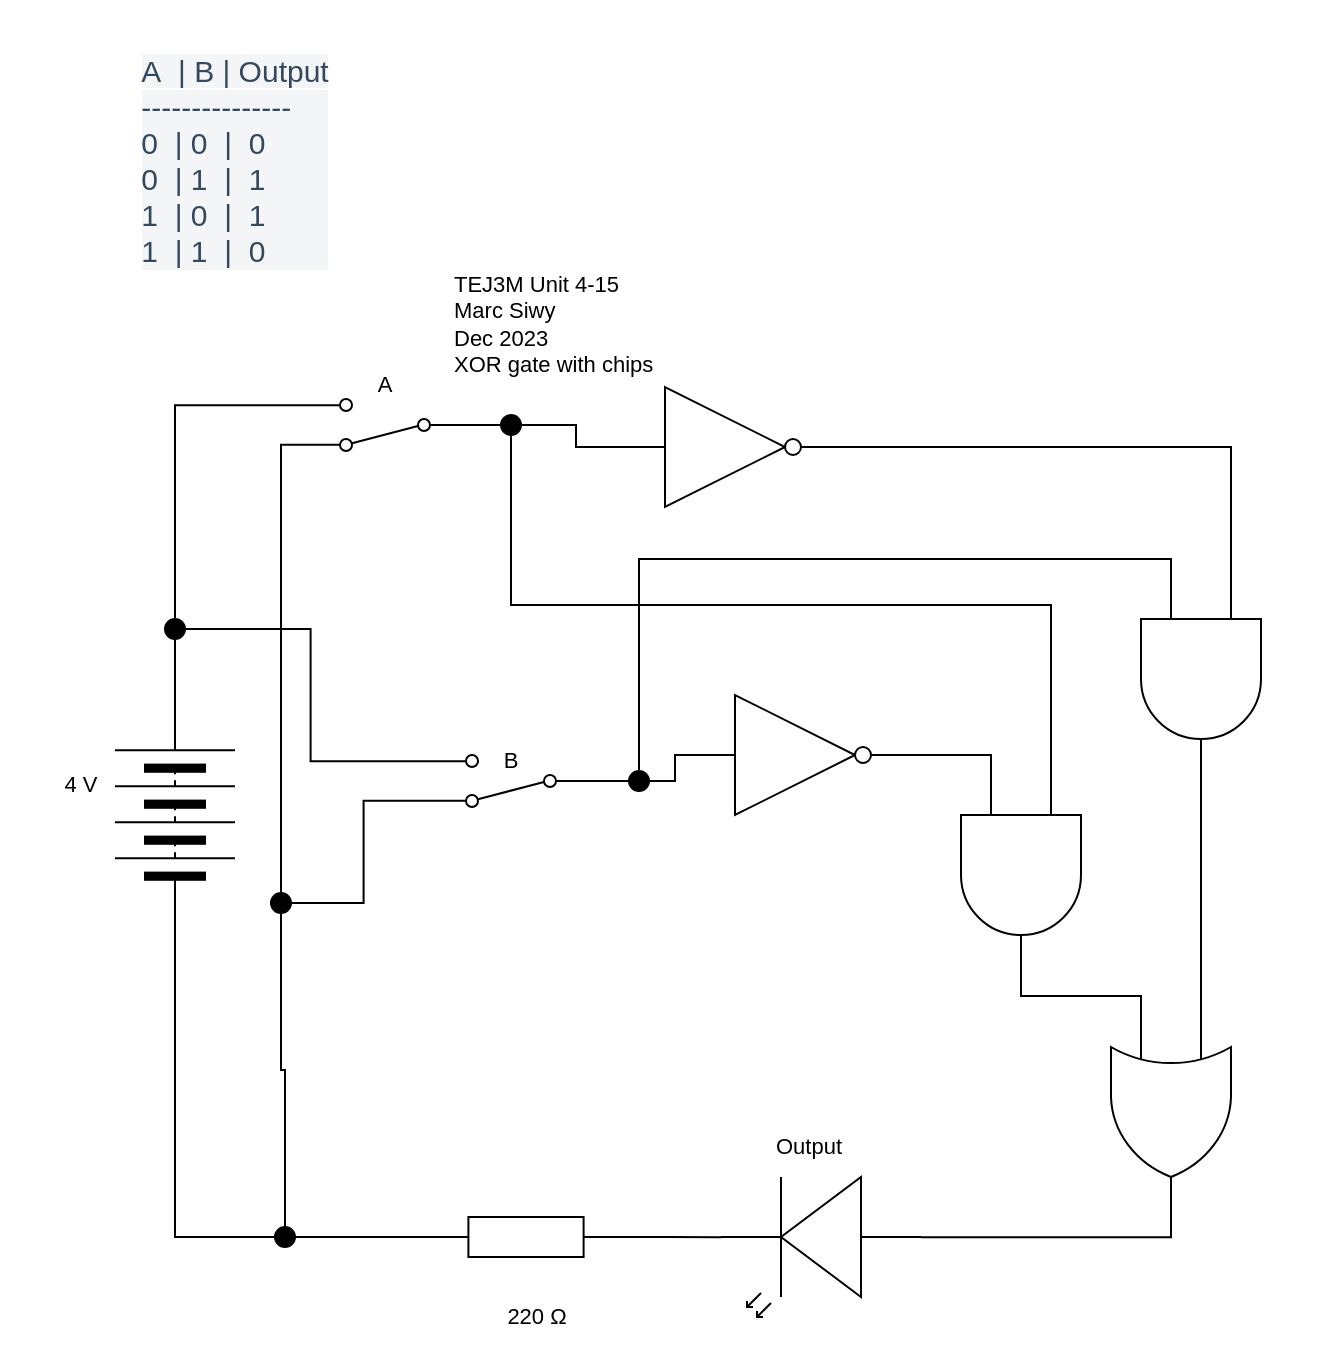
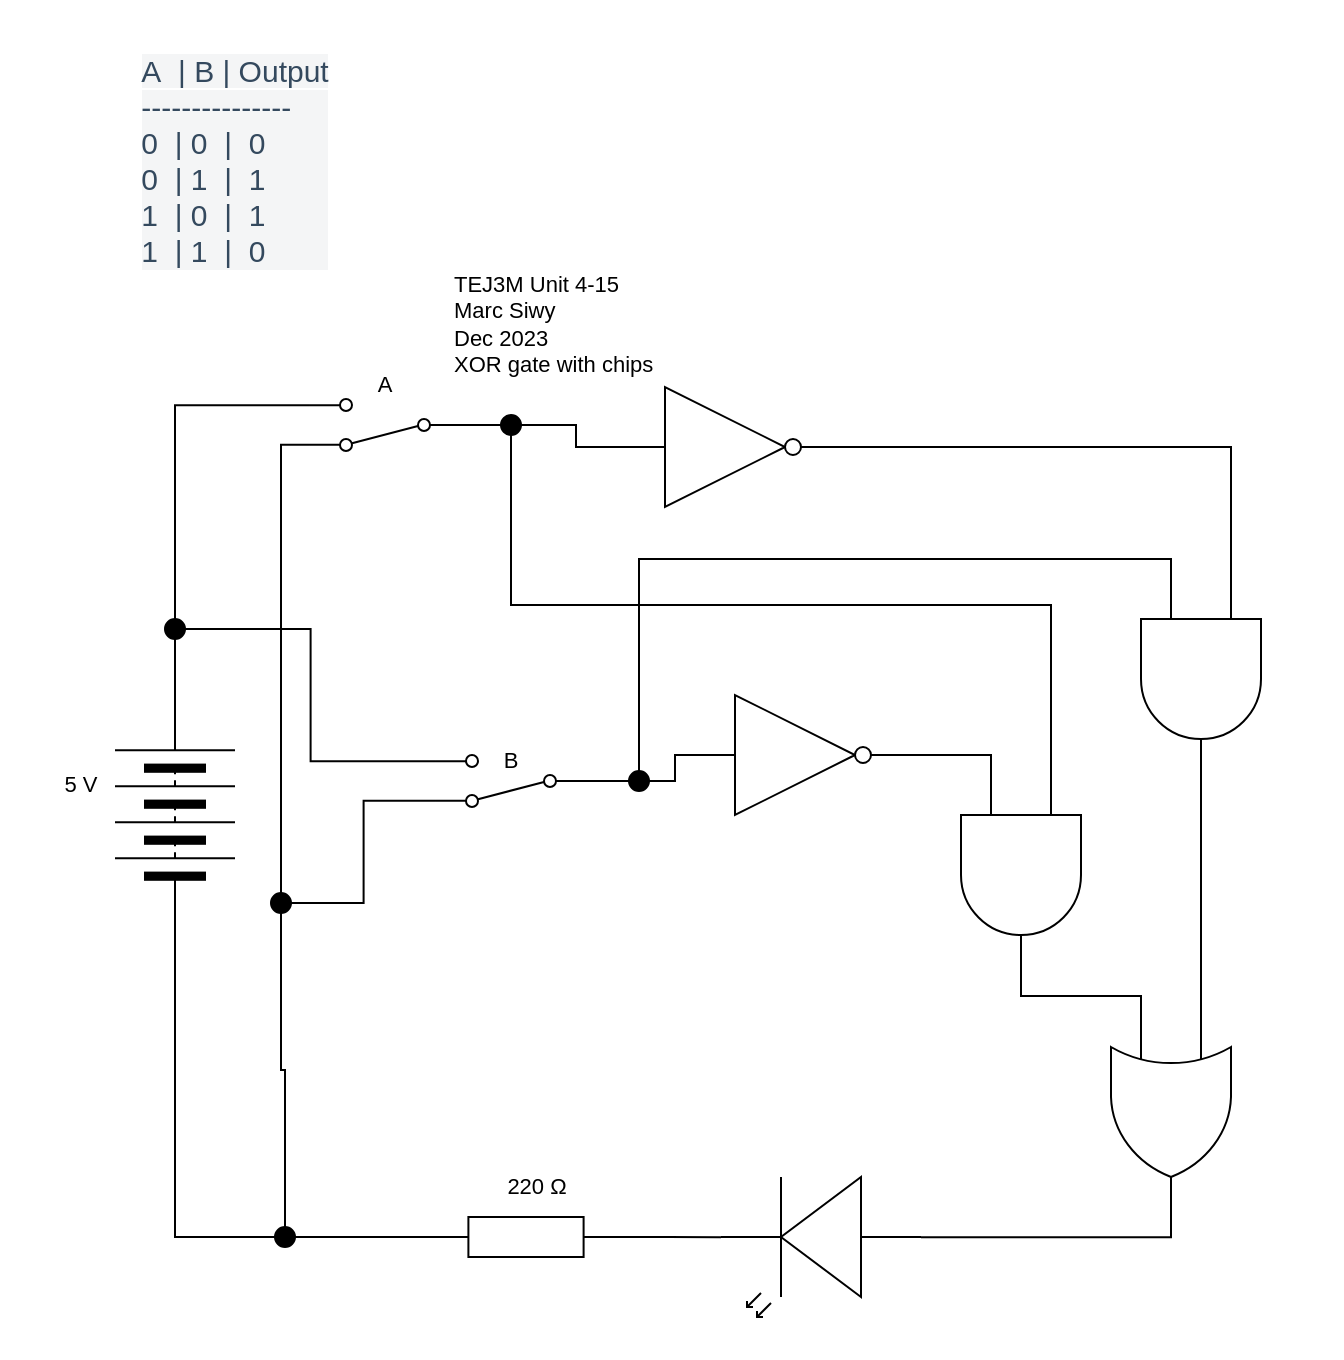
(82, 785) -> (82, 785)
(809, 1147) -> none
(536, 1317) -> (536, 1187)
